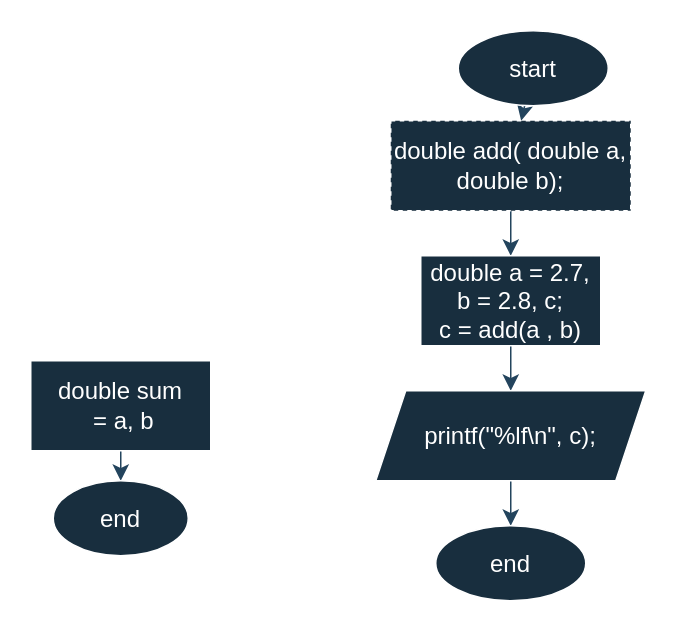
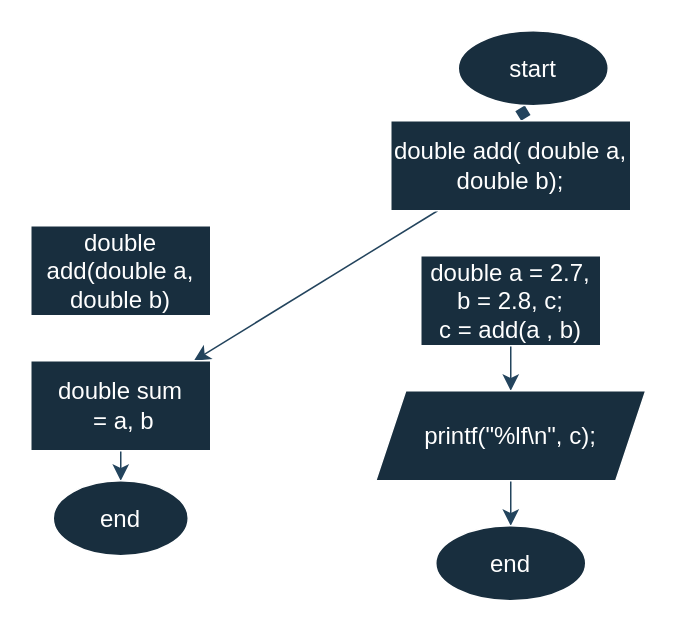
(525, 106) -> (525, 106)
(511, 166) -> (511, 166)
(511, 227) -> (320, 283)
none -> (121, 271)
